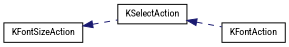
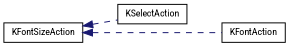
(209, 25) -> (157, 33)
